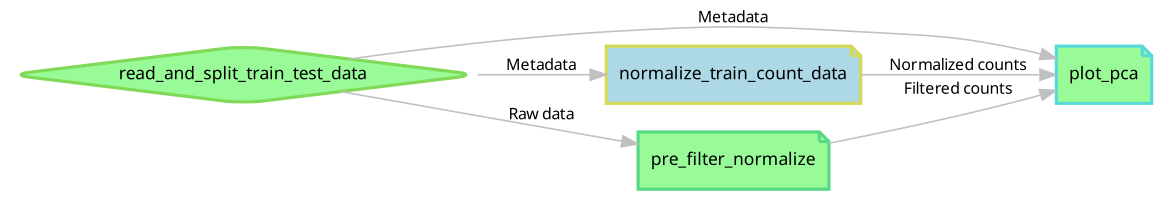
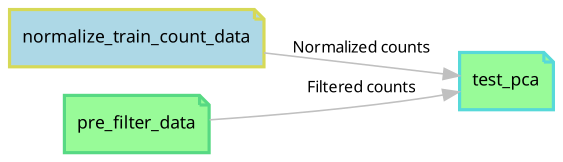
(244, 75) -> none
(1104, 75) -> (507, 81)
(734, 161) -> (137, 124)
